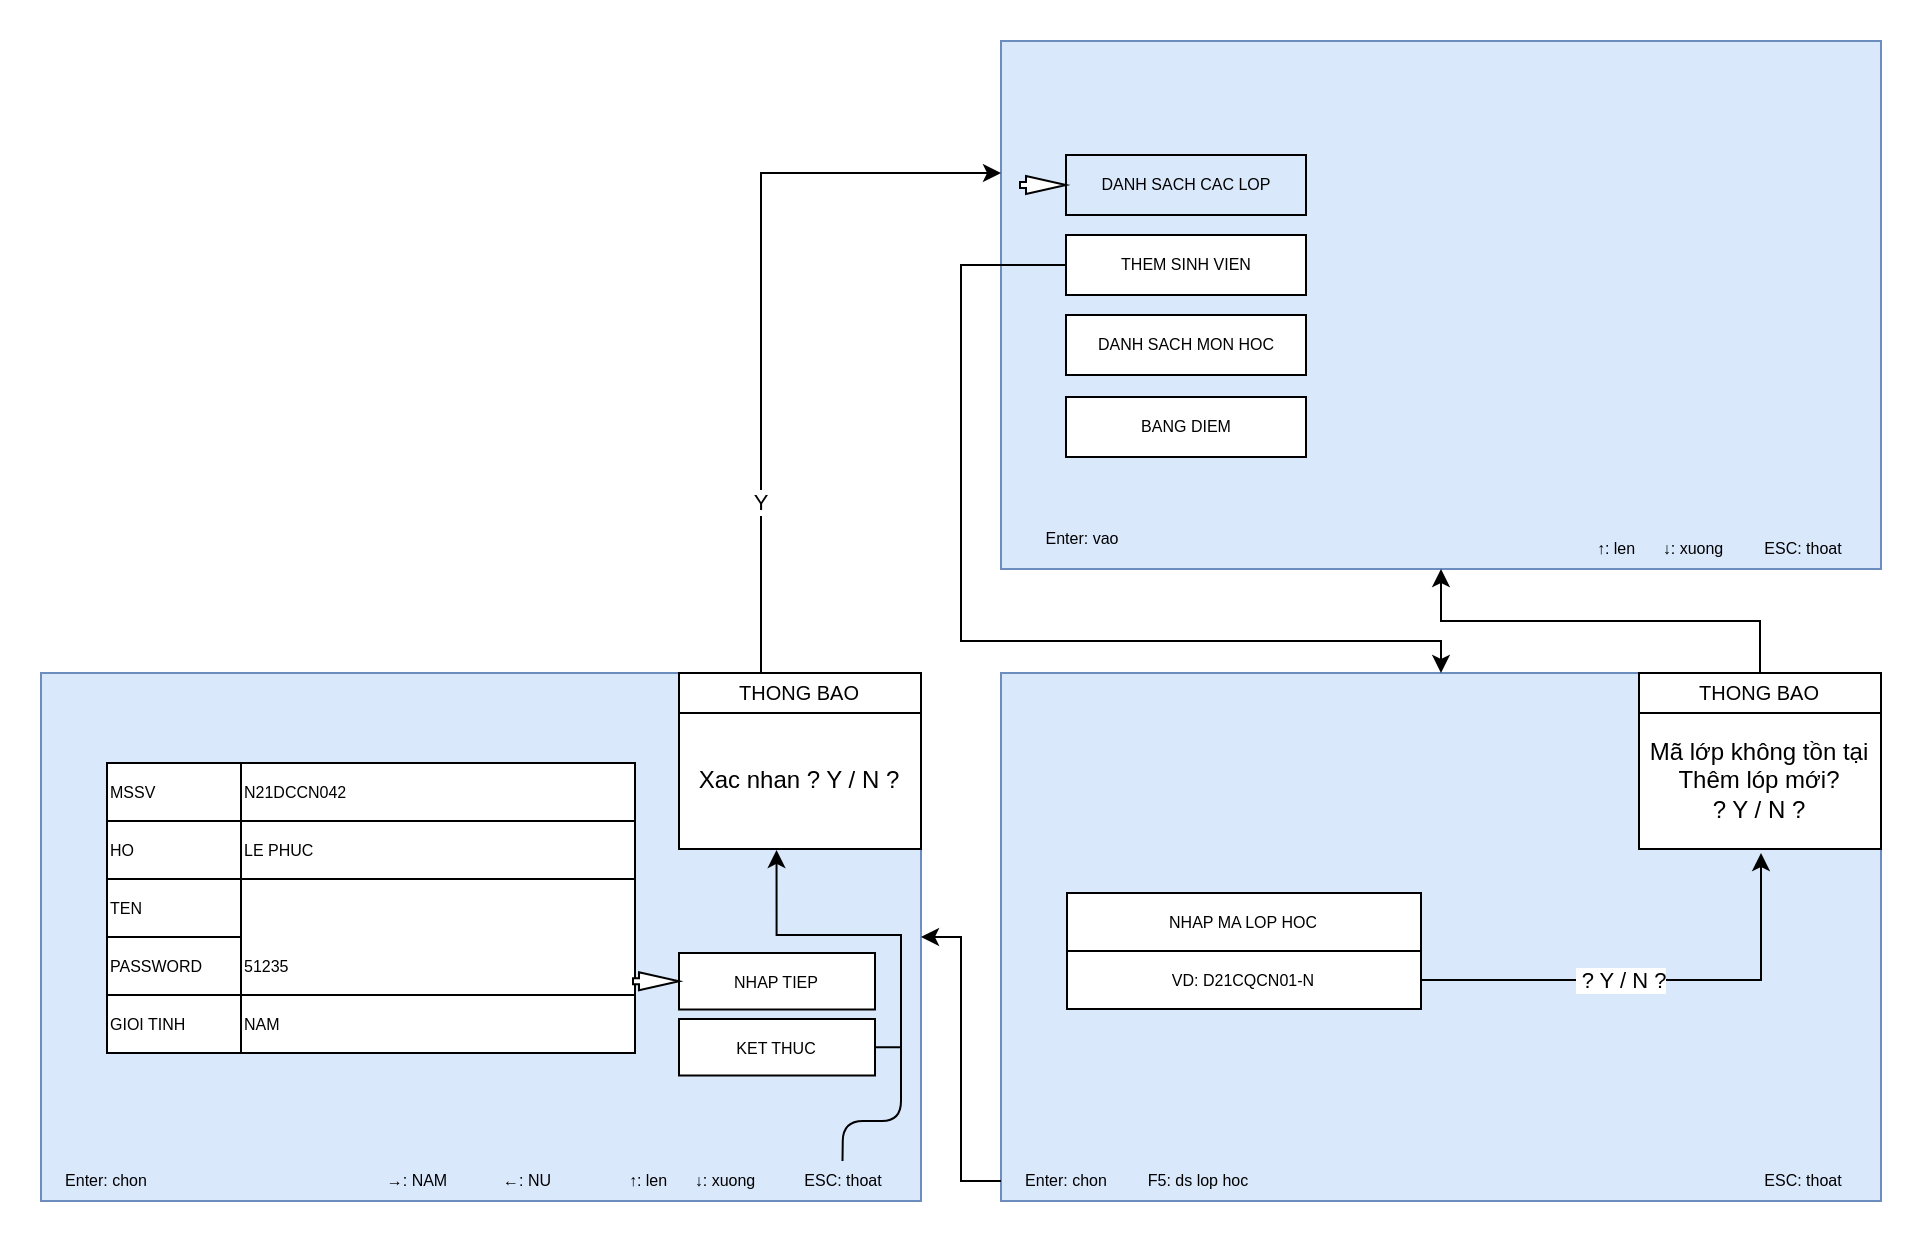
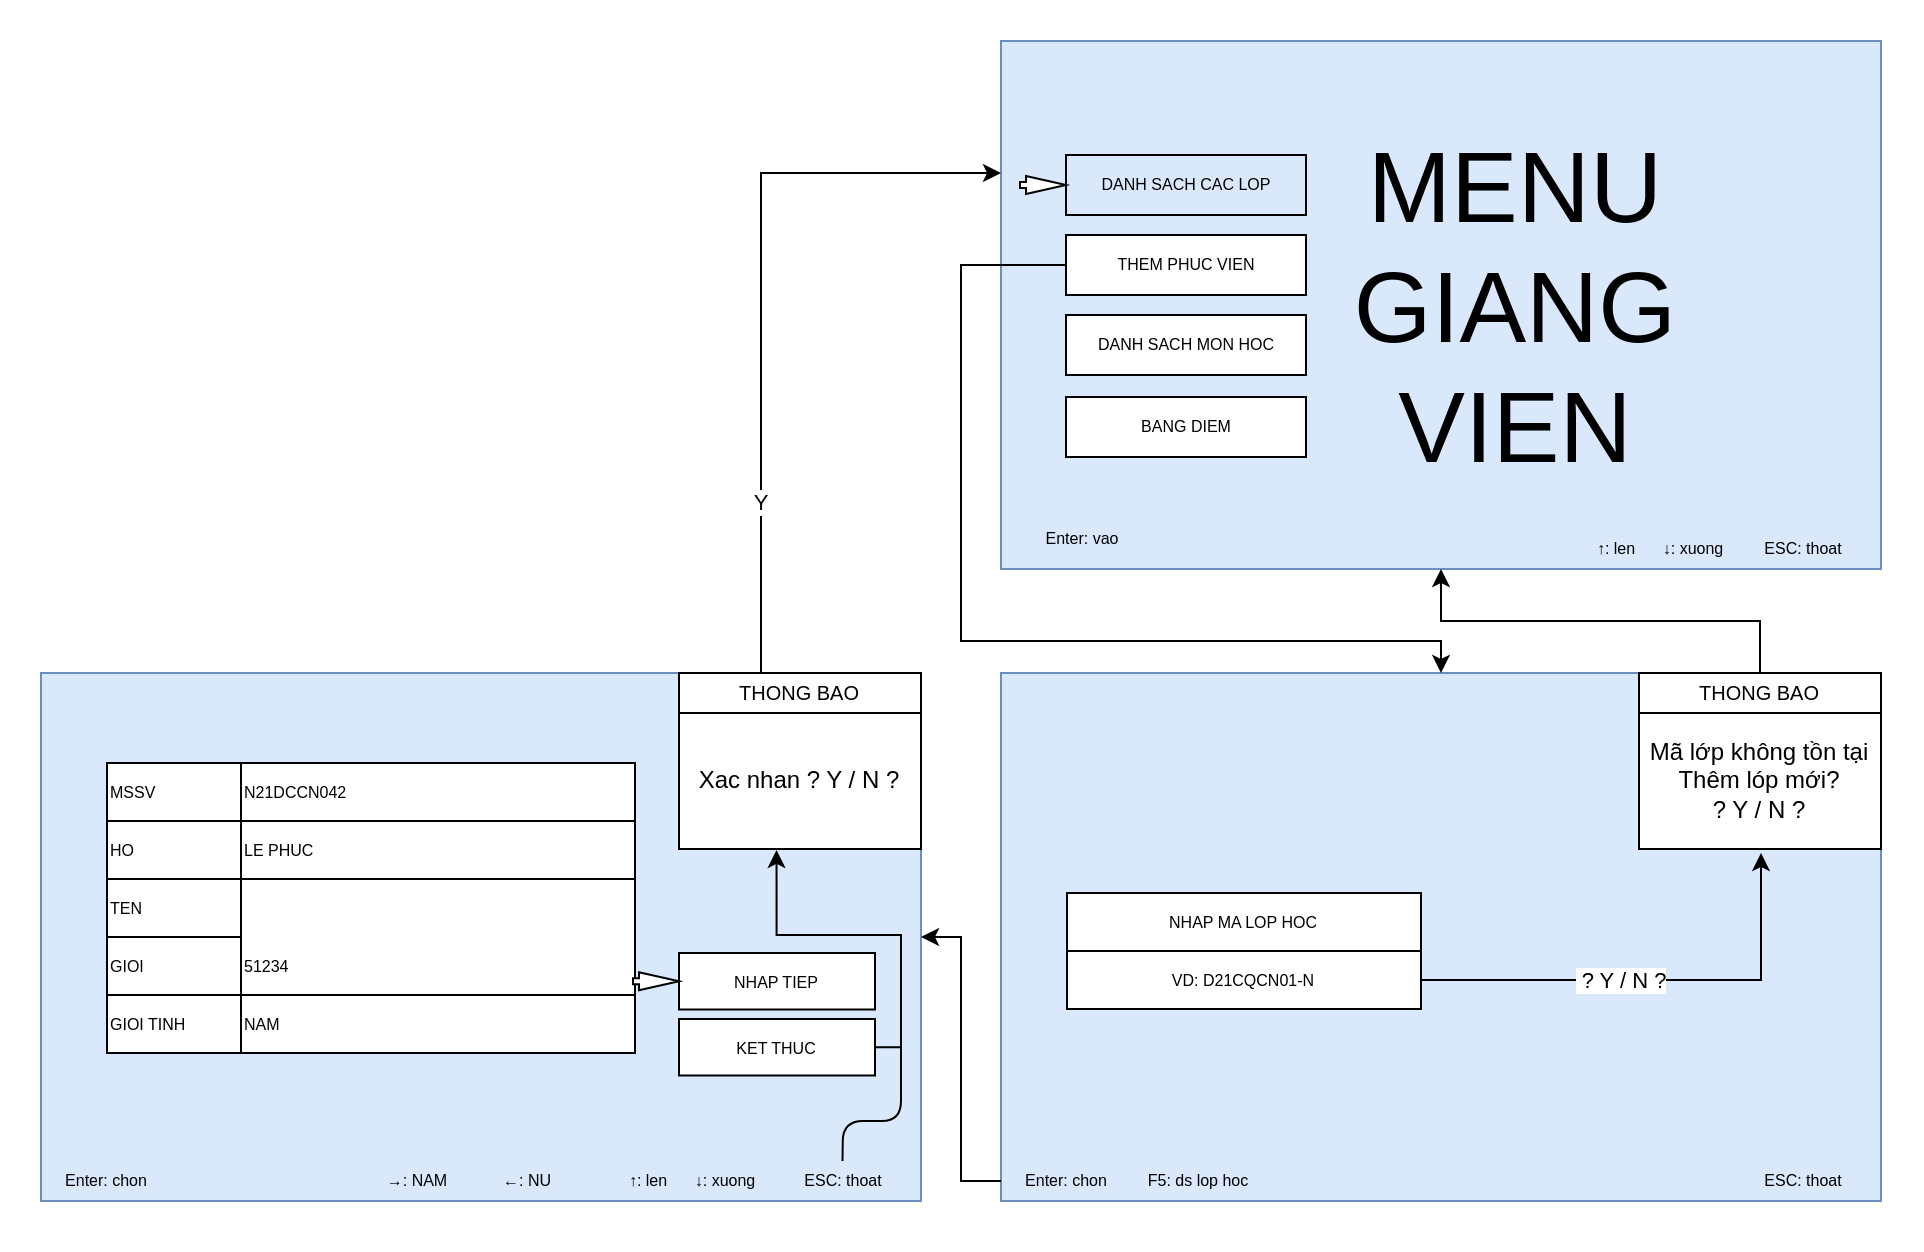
(1187, 265) -> (1187, 265)
none -> (1515, 306)
(147, 967) -> (129, 967)
(267, 967) -> (267, 967)
